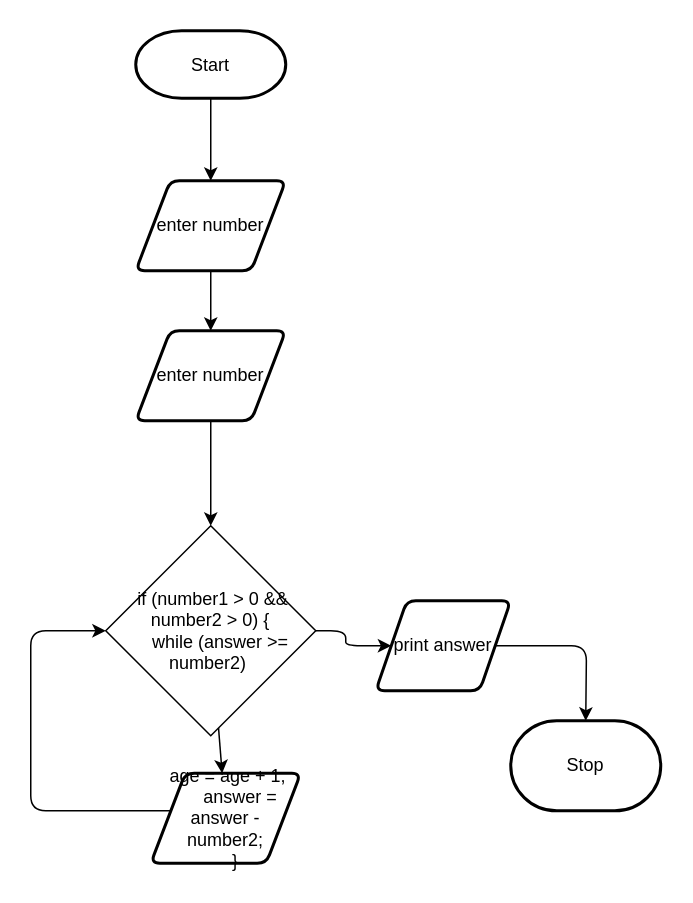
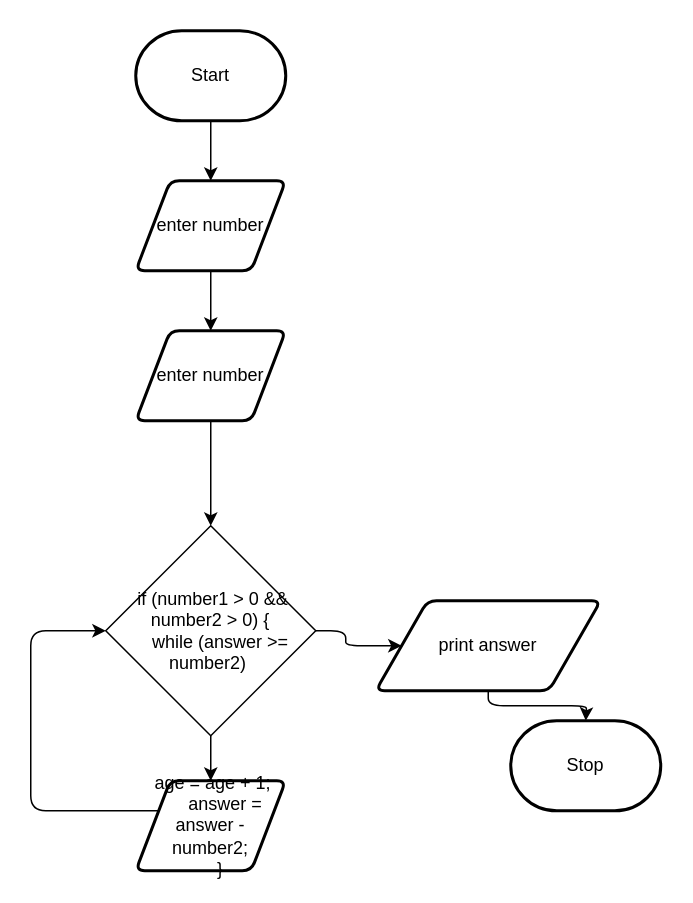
(211, 65) -> (211, 76)
(443, 646) -> (488, 646)
(226, 818) -> (211, 826)
